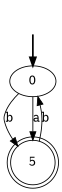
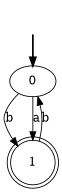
(33, 163) -> (33, 163)
